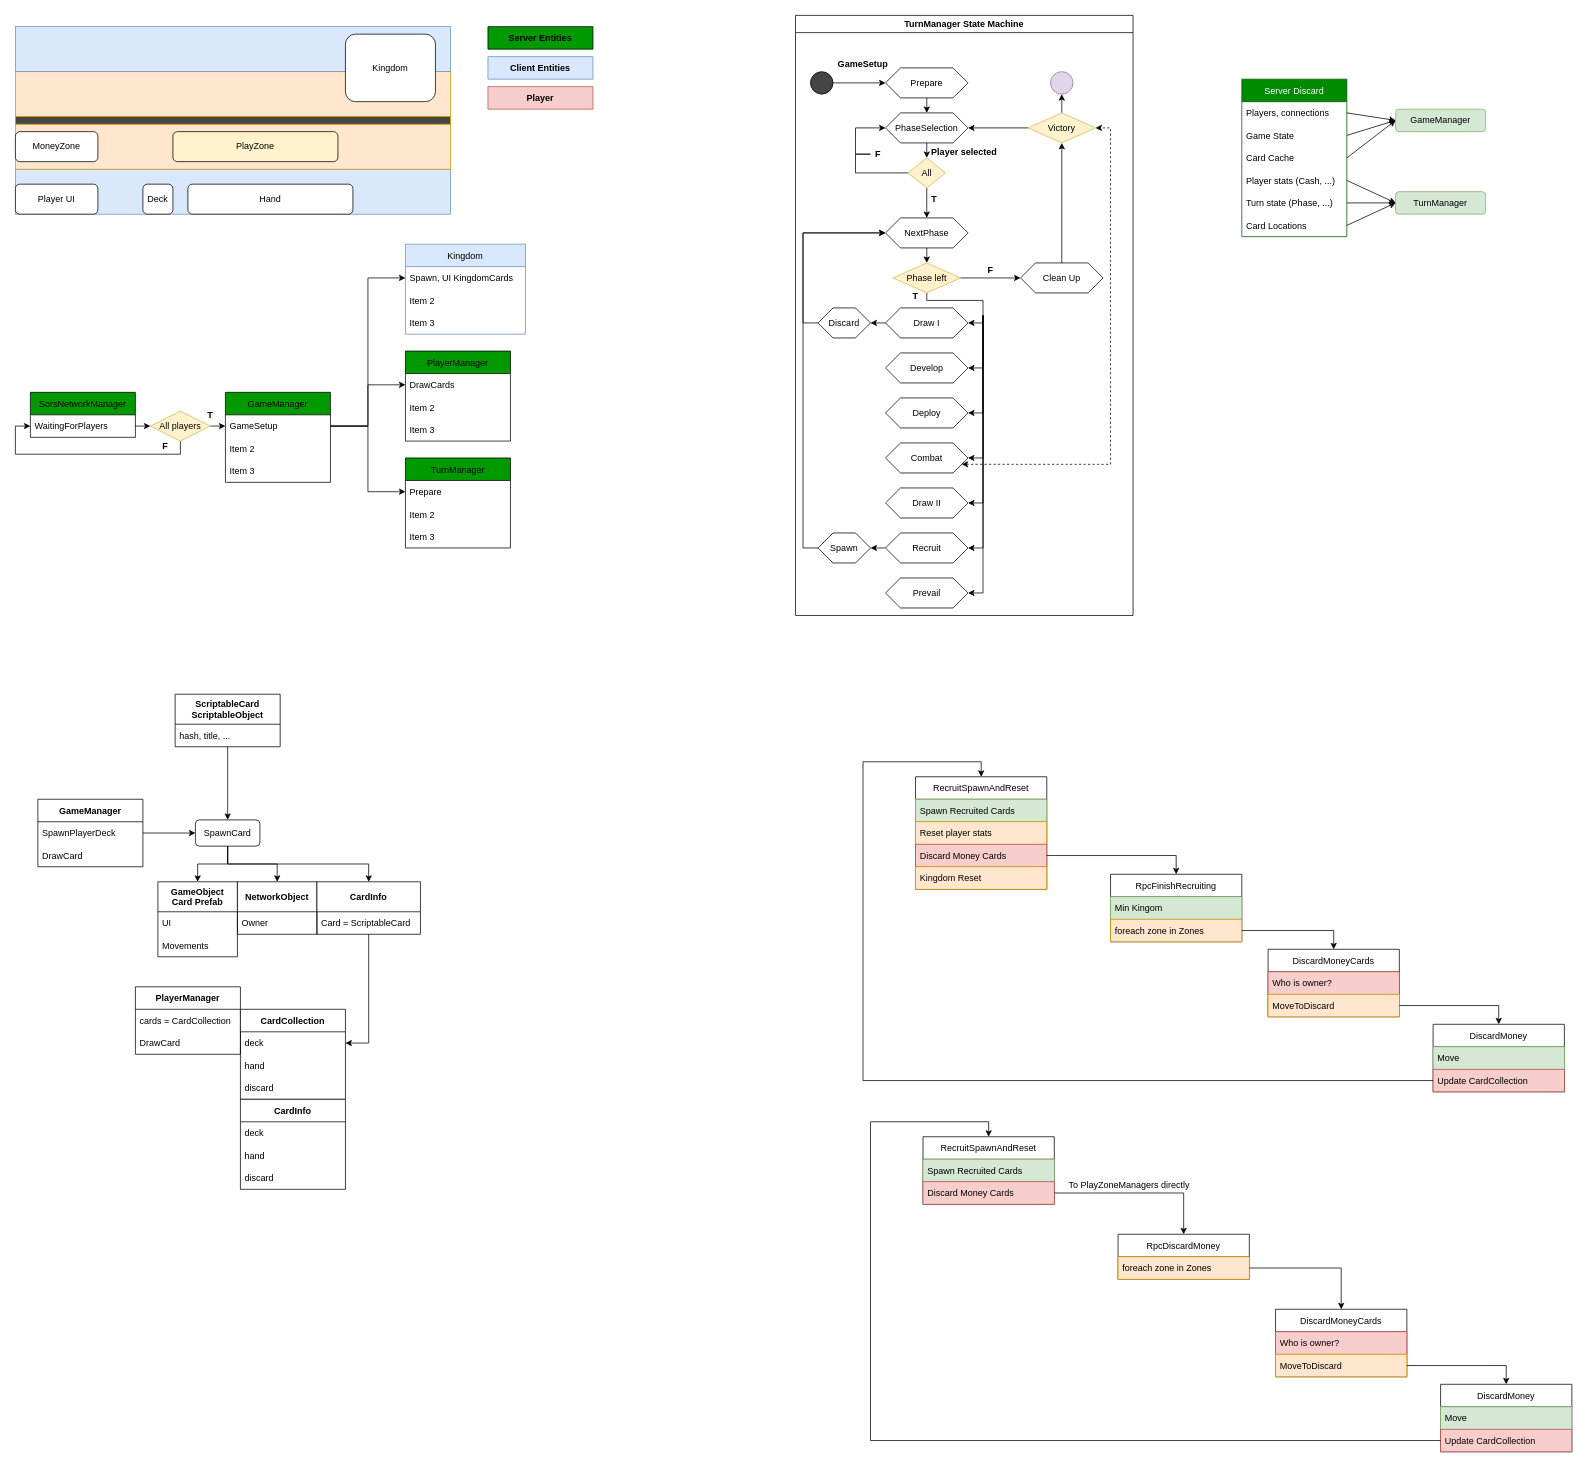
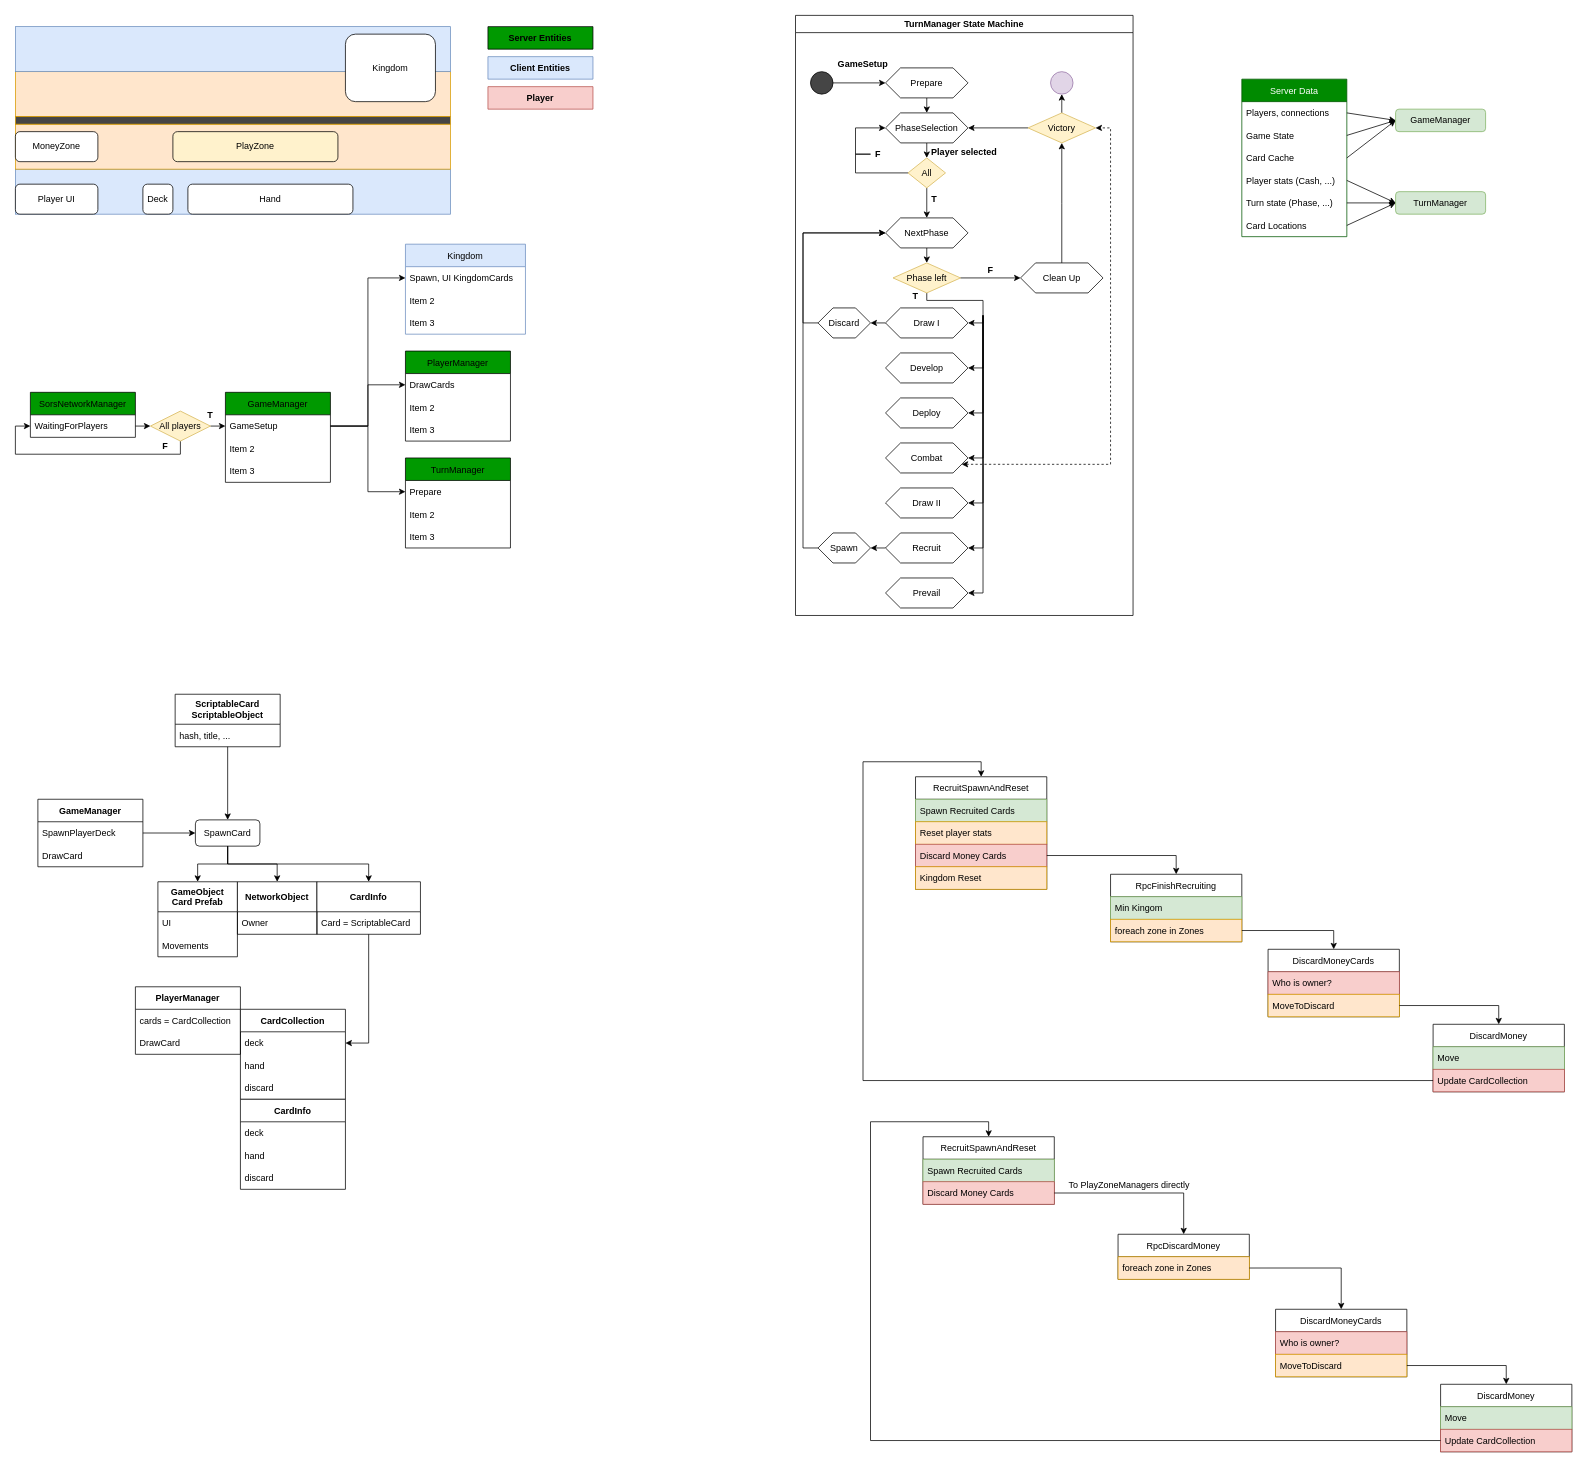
(1294, 91) -> (1294, 91)
